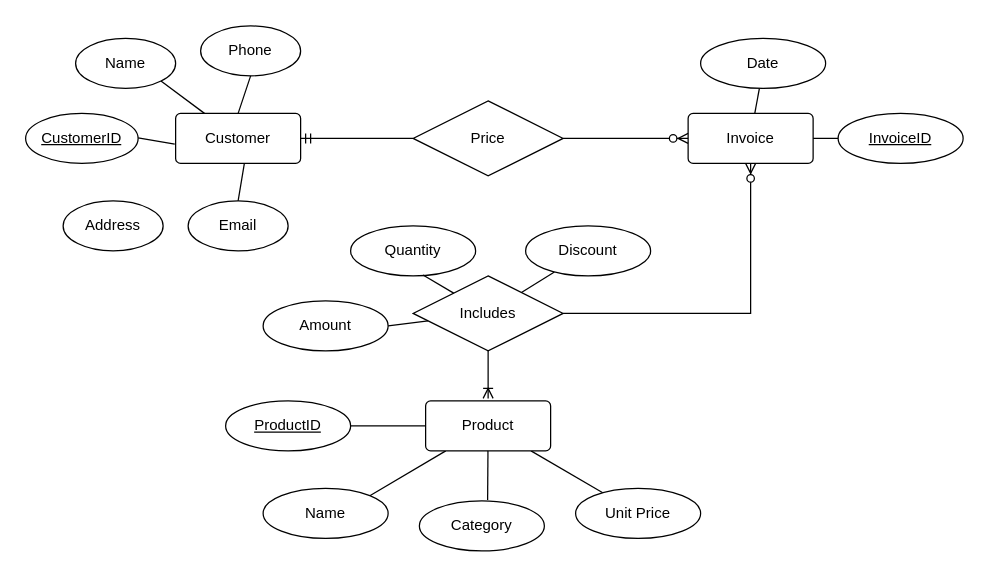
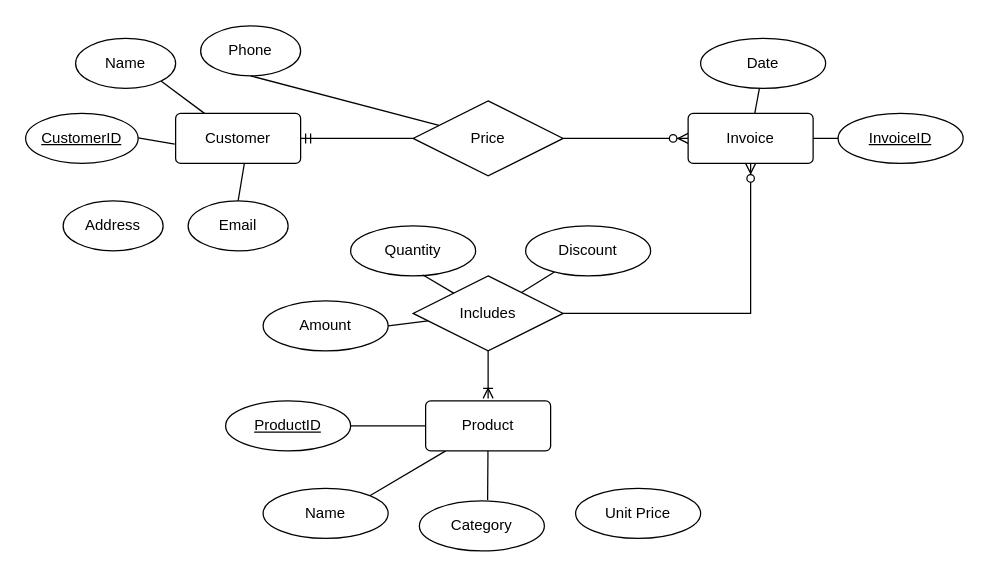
(245, 94) -> (345, 100)
(566, 471) -> none
